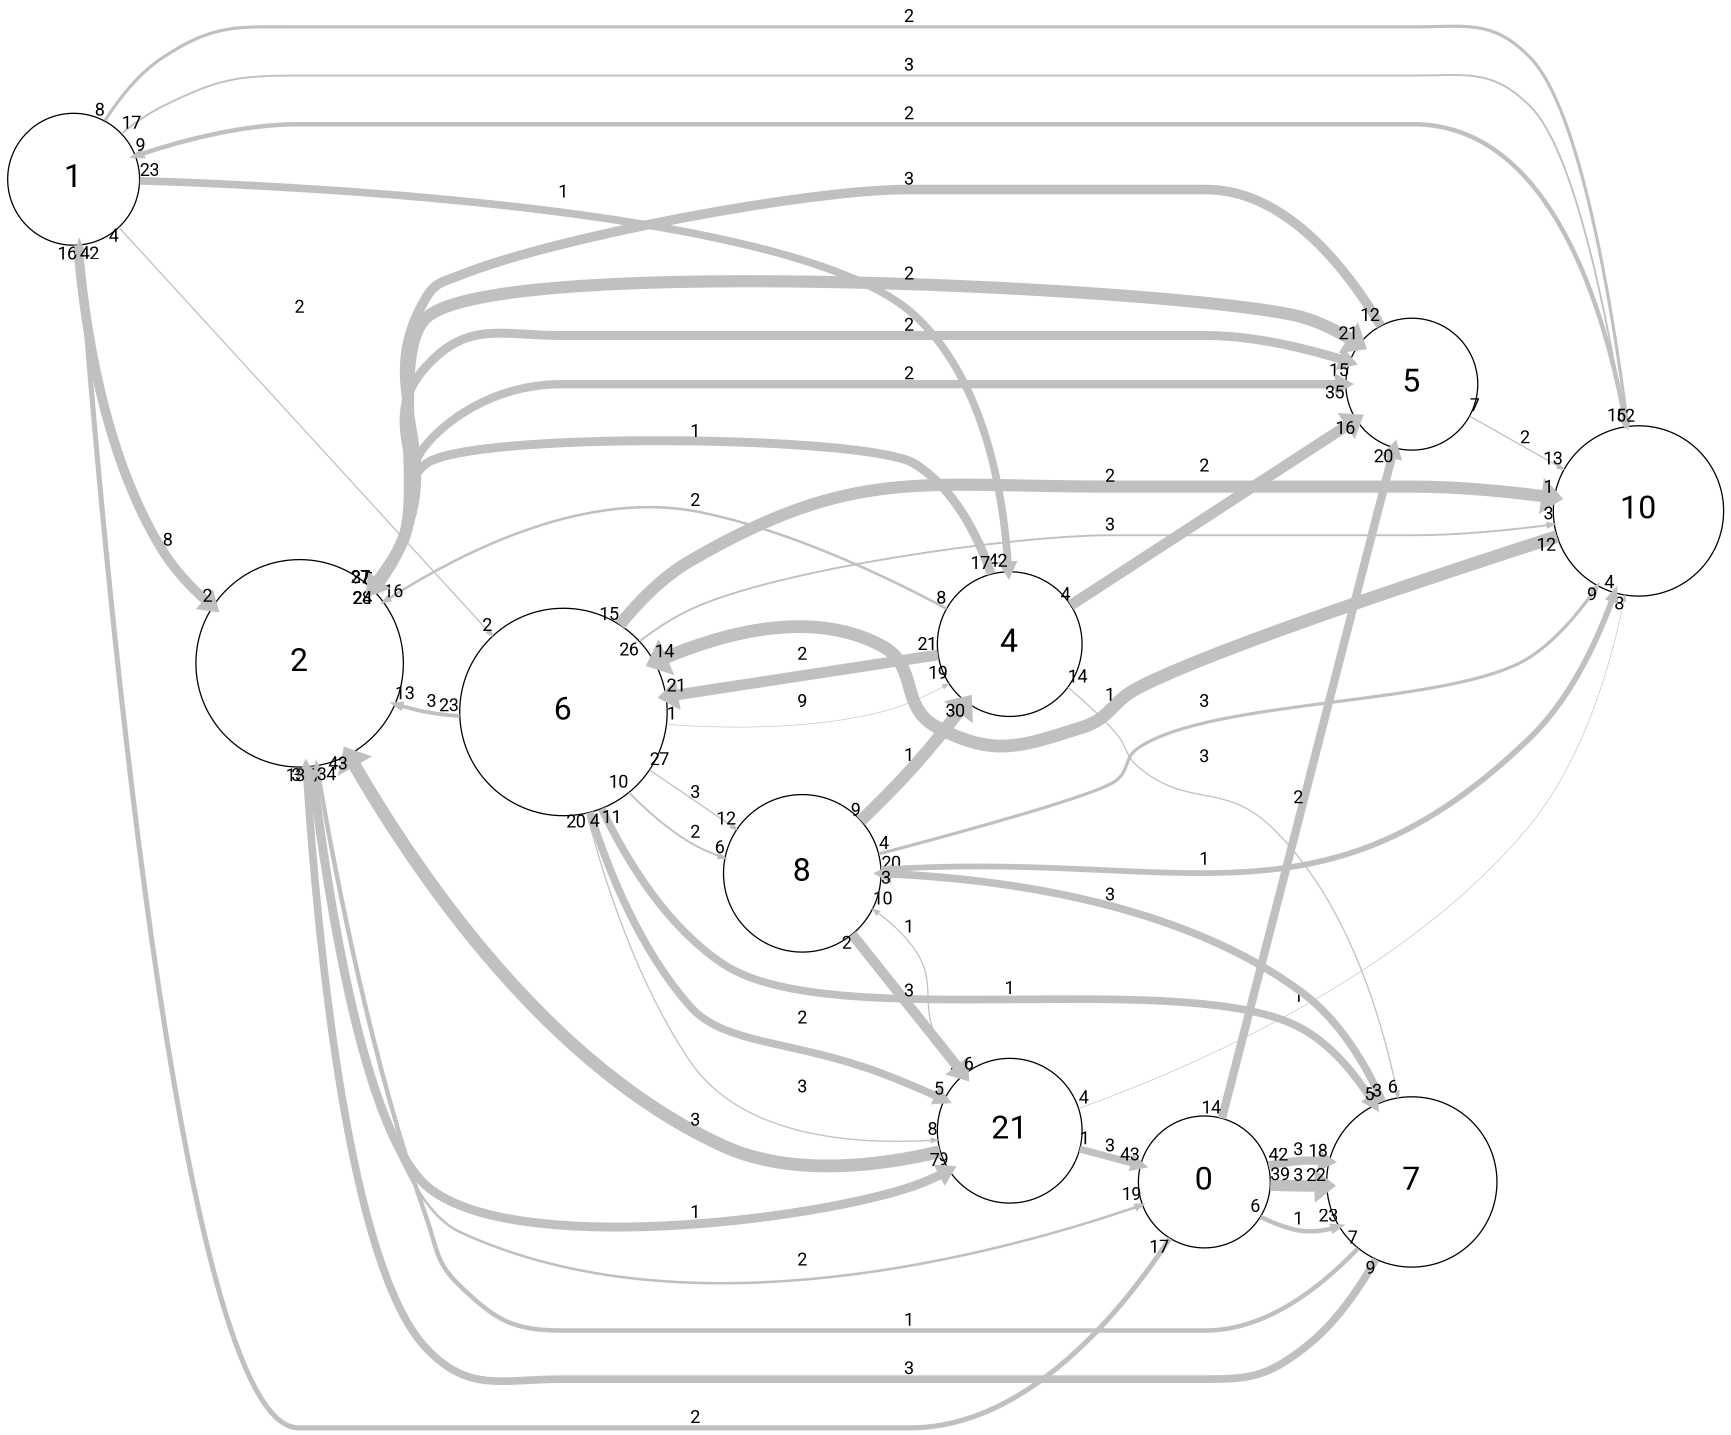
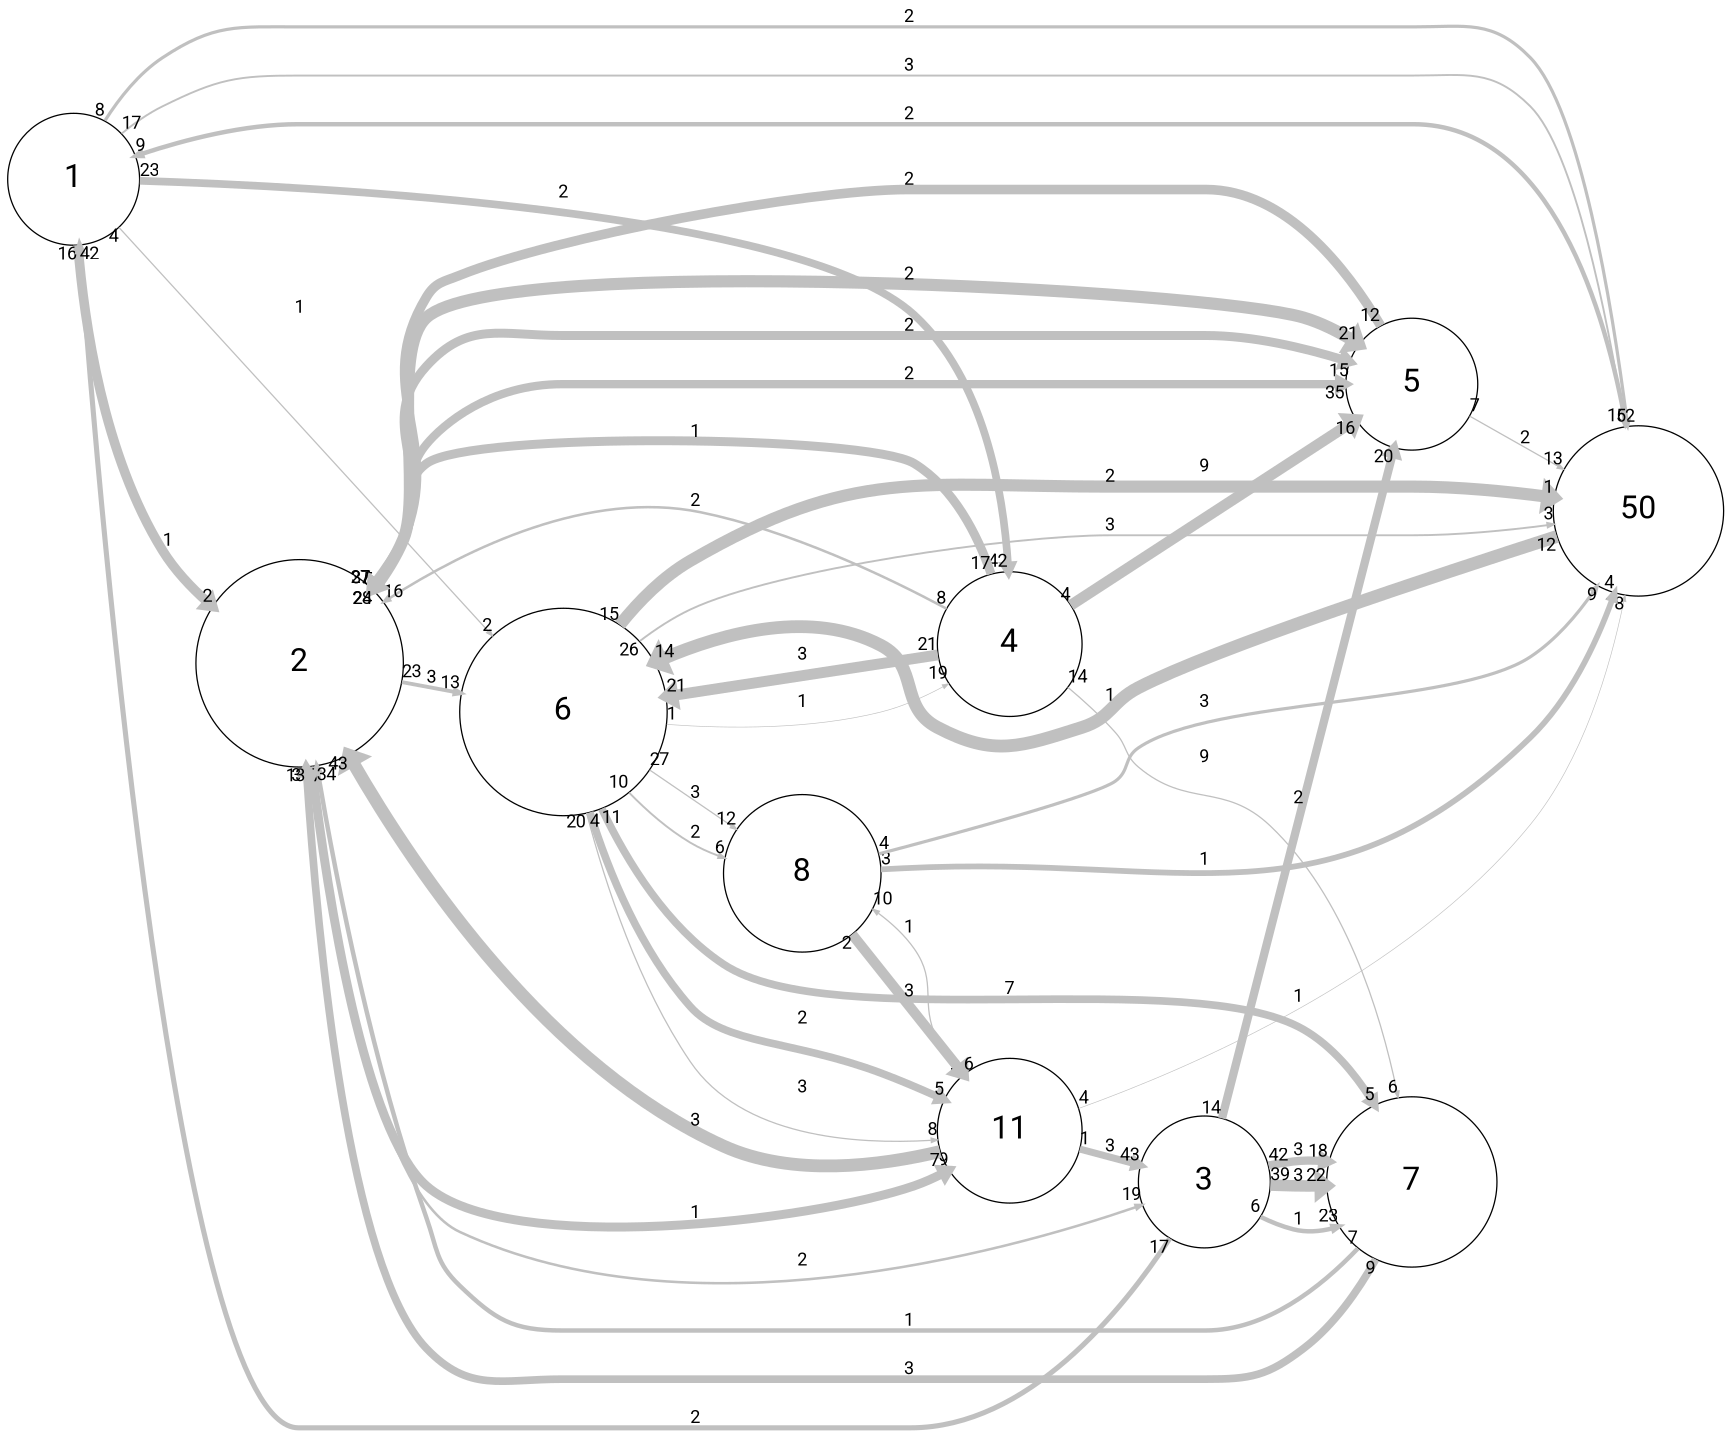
(909, 180) -> (909, 180)
(563, 193) -> (563, 193)
(300, 308) -> (300, 308)
(1204, 467) -> (1204, 467)
(1638, 511) -> (1638, 511)
(168, 541) -> (168, 541)
(802, 655) -> (802, 655)
(802, 702) -> (802, 702)
(430, 713) -> (428, 687)
(1204, 757) -> (1204, 757)
(914, 766) -> none
(1169, 925) -> none
(1010, 989) -> (1010, 989)
(1010, 1131) -> (1010, 1131)
(1204, 1182) -> (1204, 1182)
